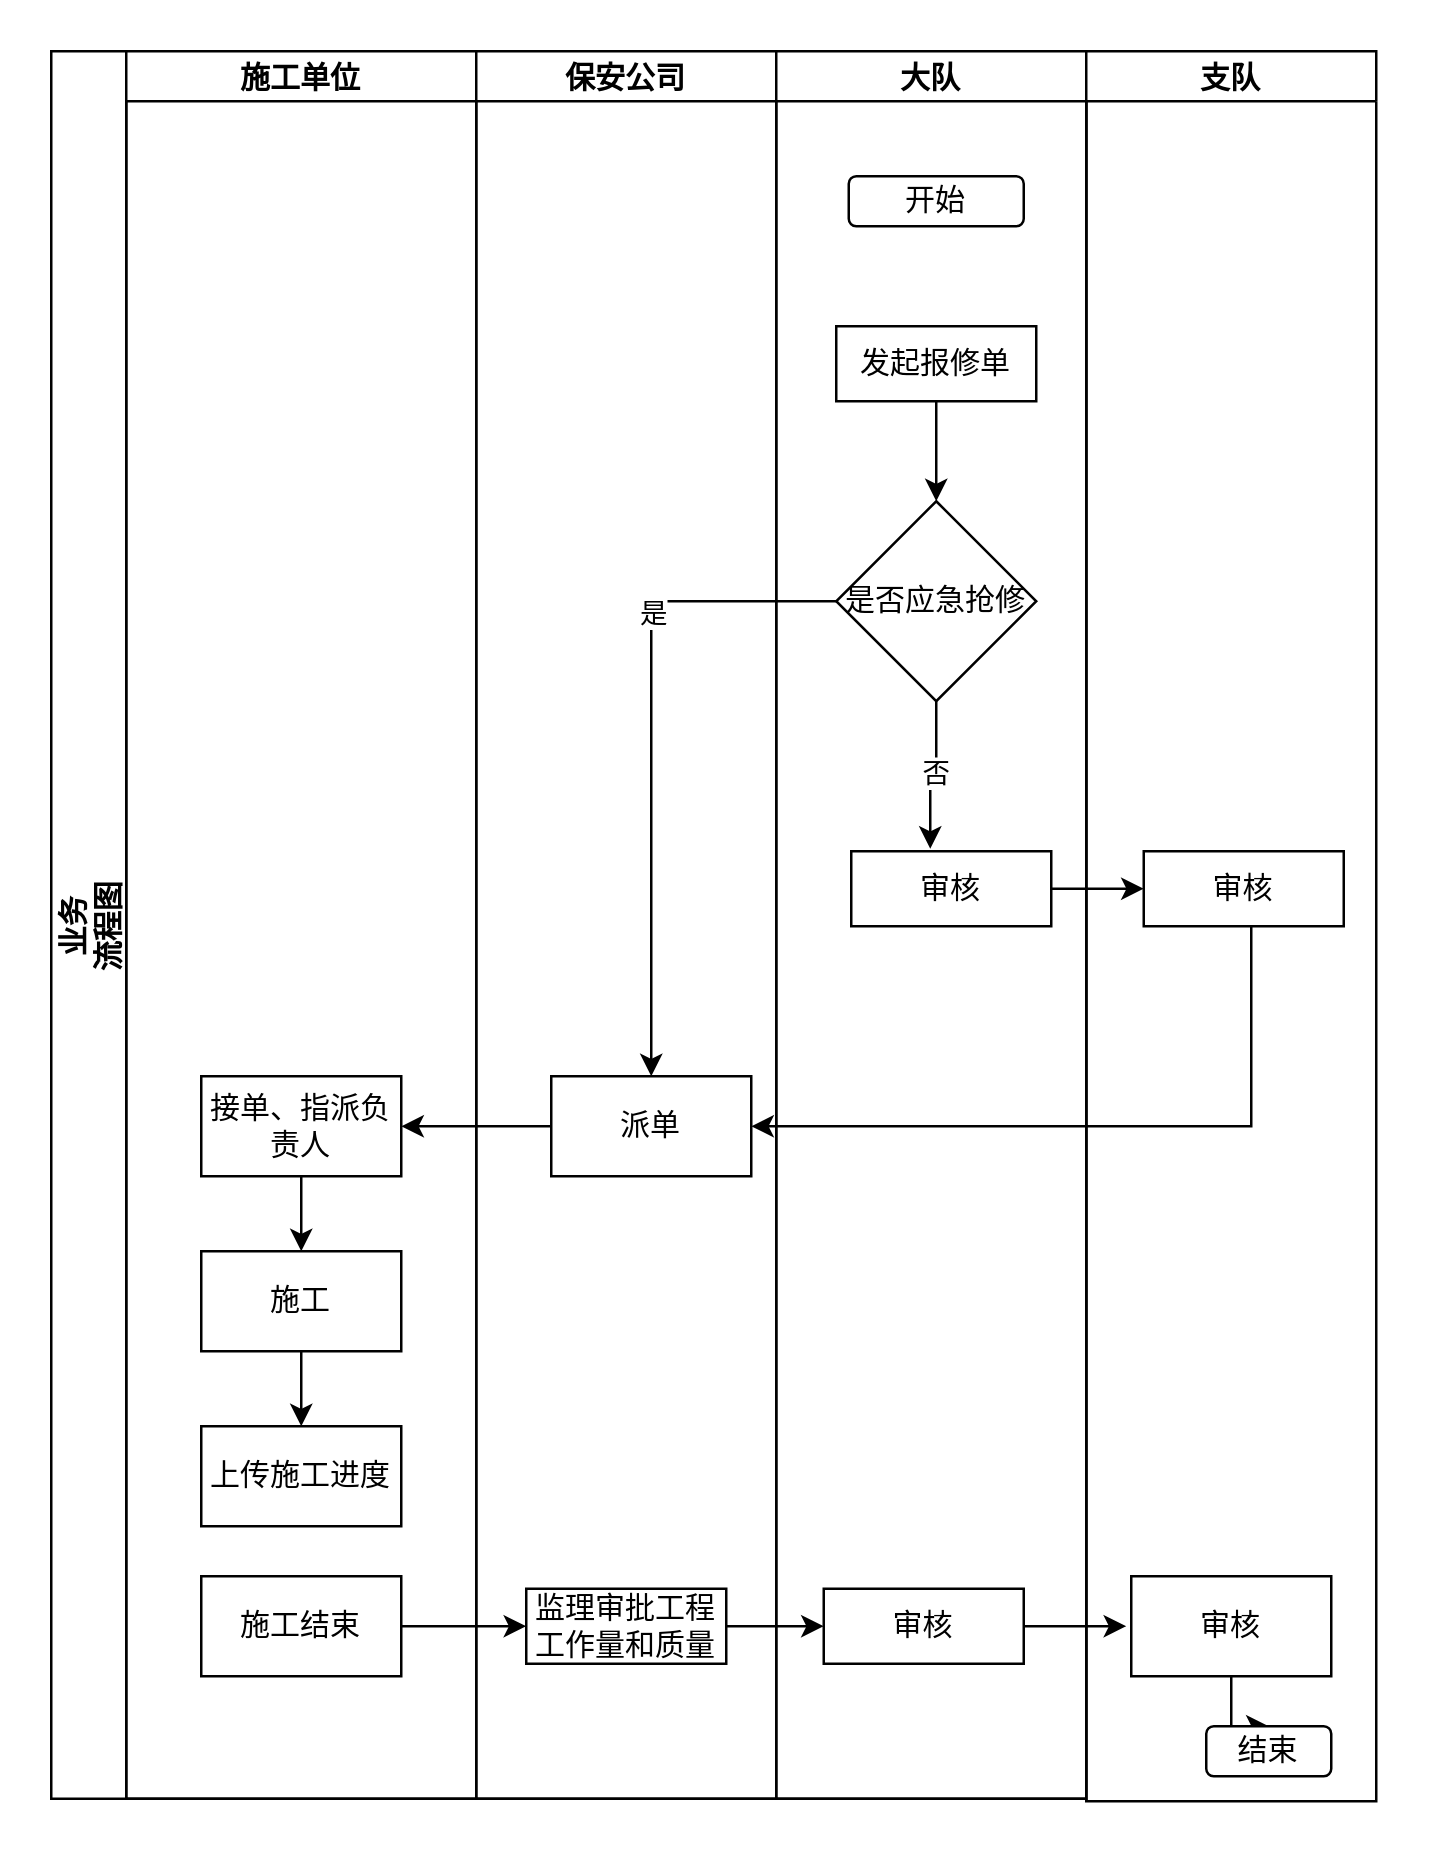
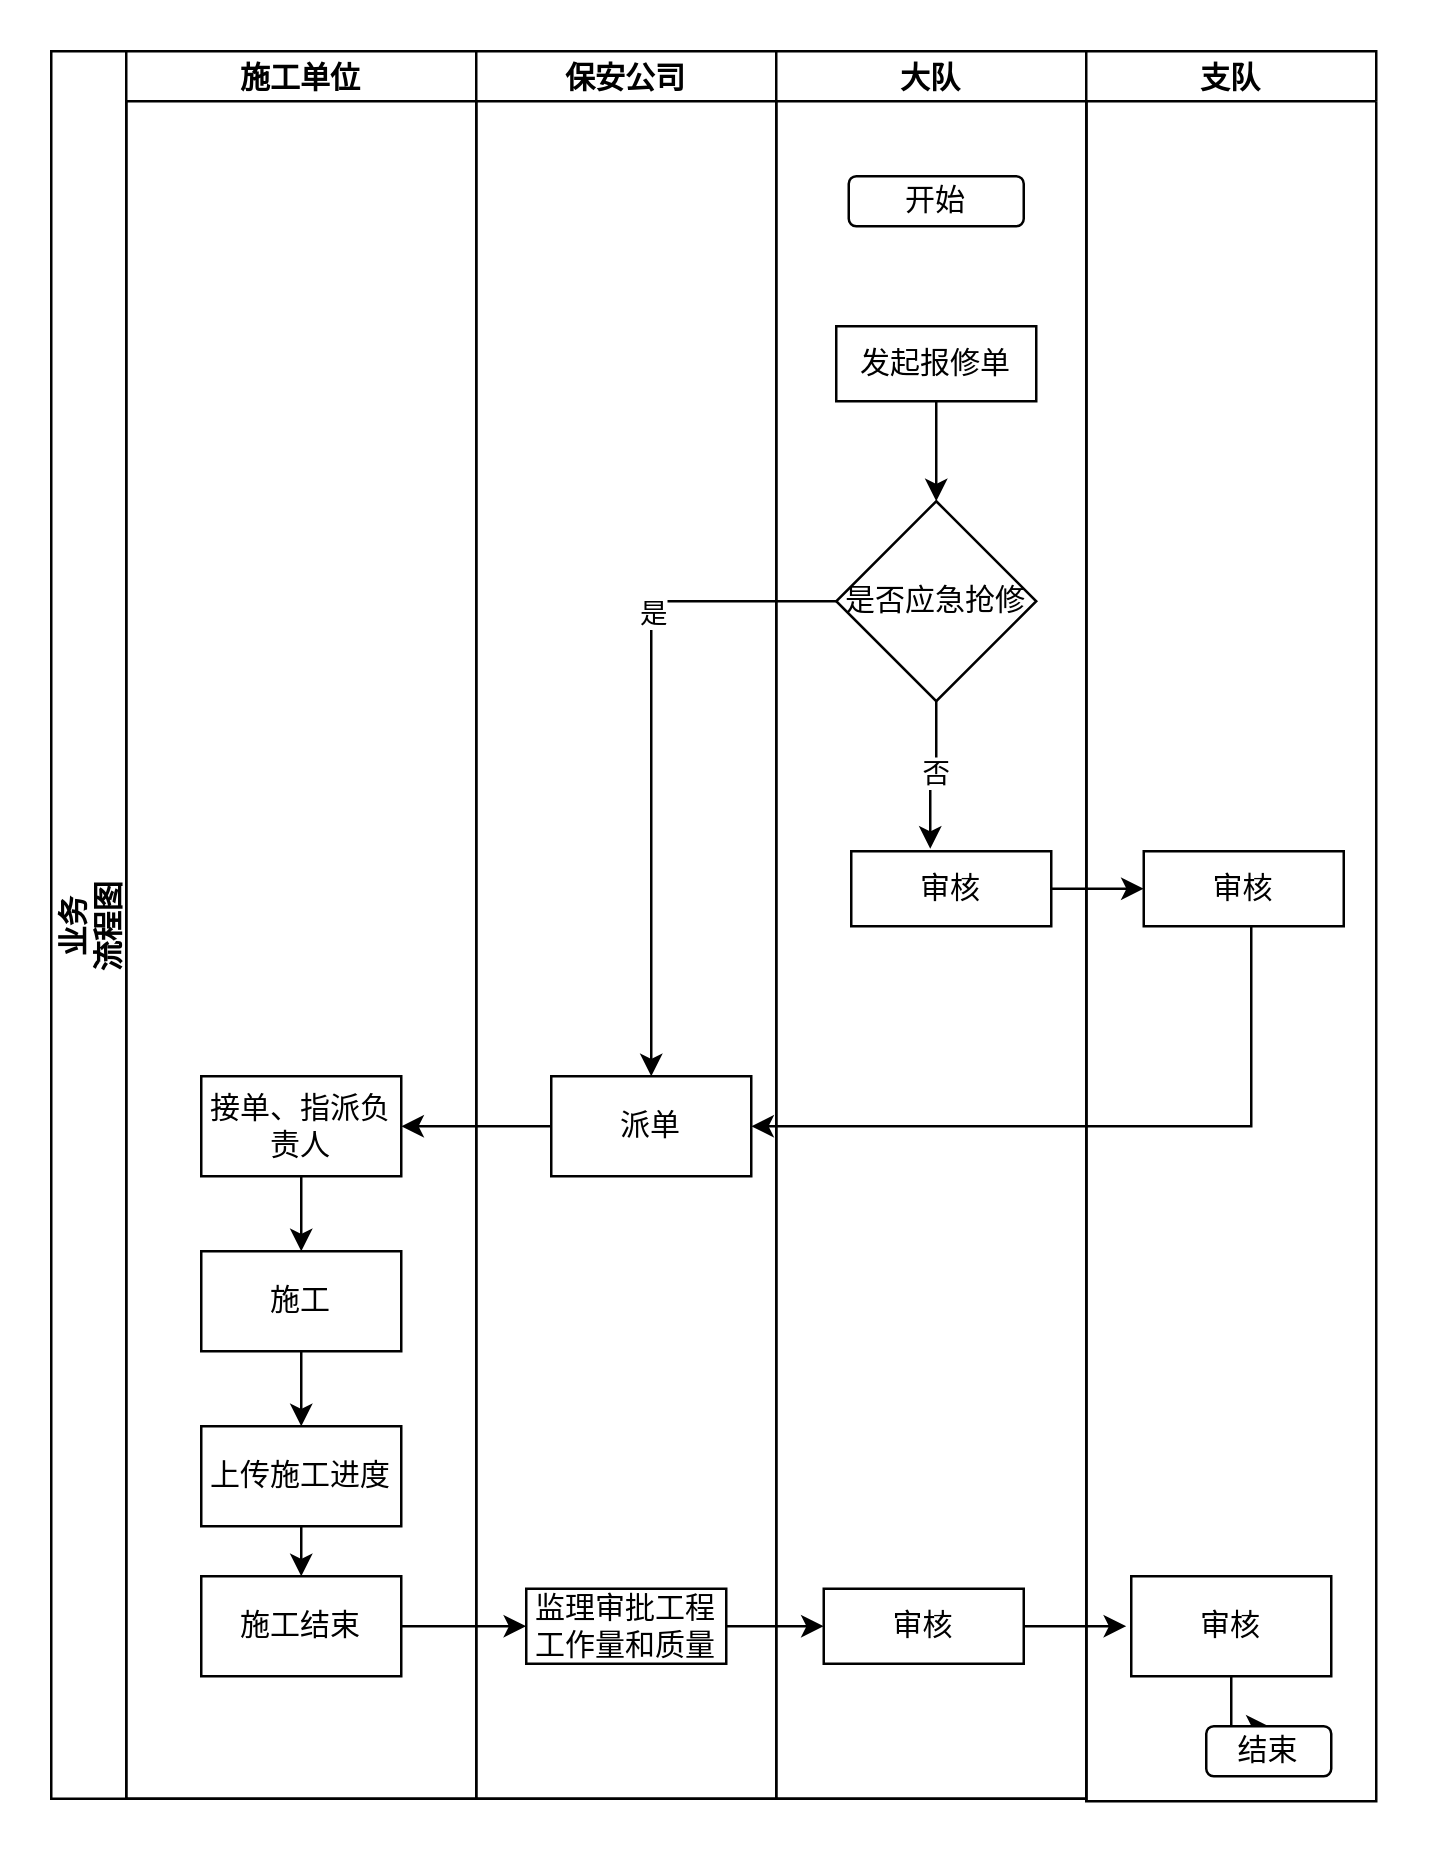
none -> (301, 1543)
